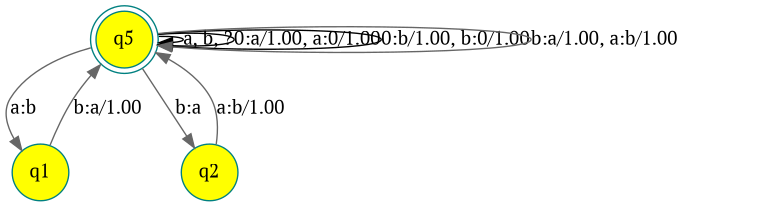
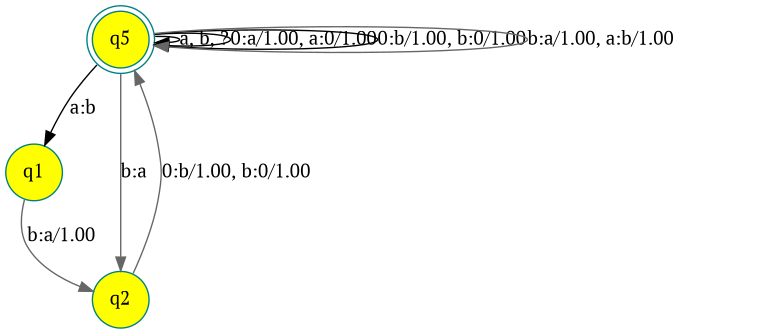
(28, 78) -> (71, 97)
(68, 108) -> (33, 254)
(254, 109) -> (237, 172)
